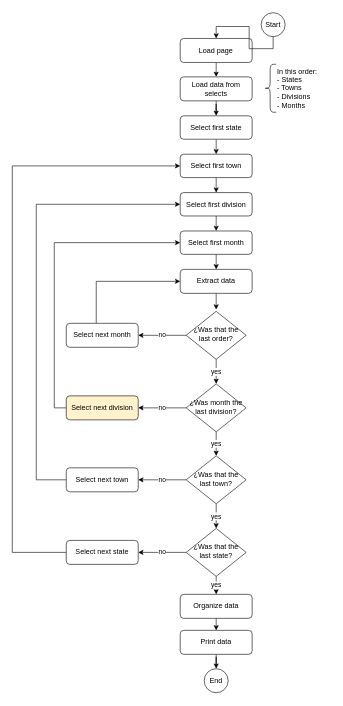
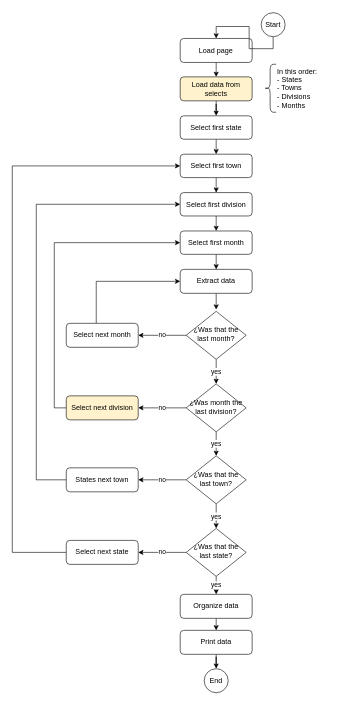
(216, 89) -> (216, 89)
(216, 334) -> (216, 334)
(102, 480) -> (102, 480)
